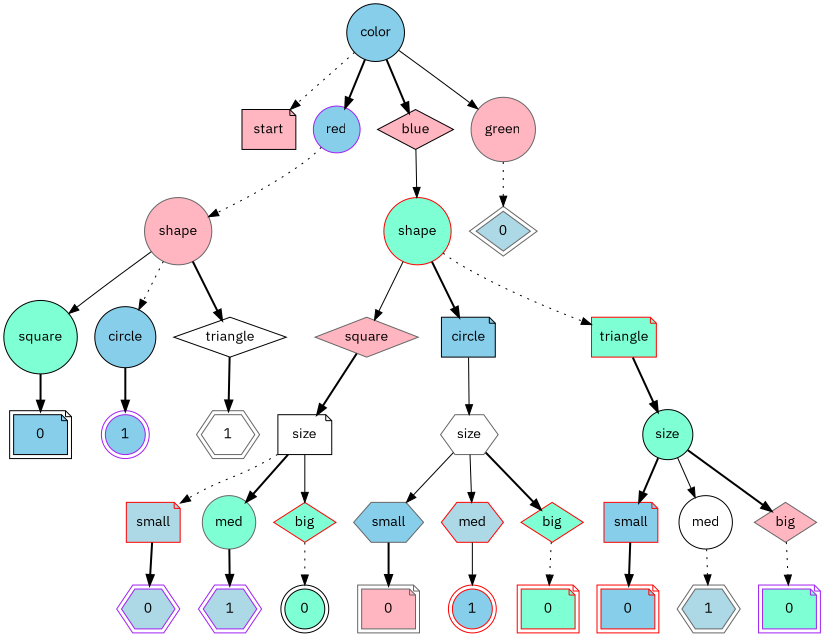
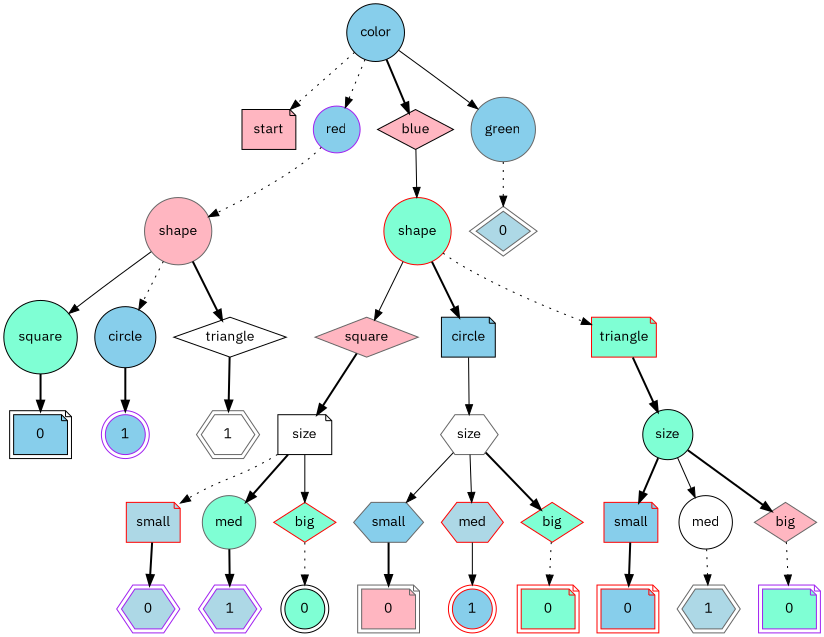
(357, 79) -> (357, 79)
(503, 129) -> (503, 129)
